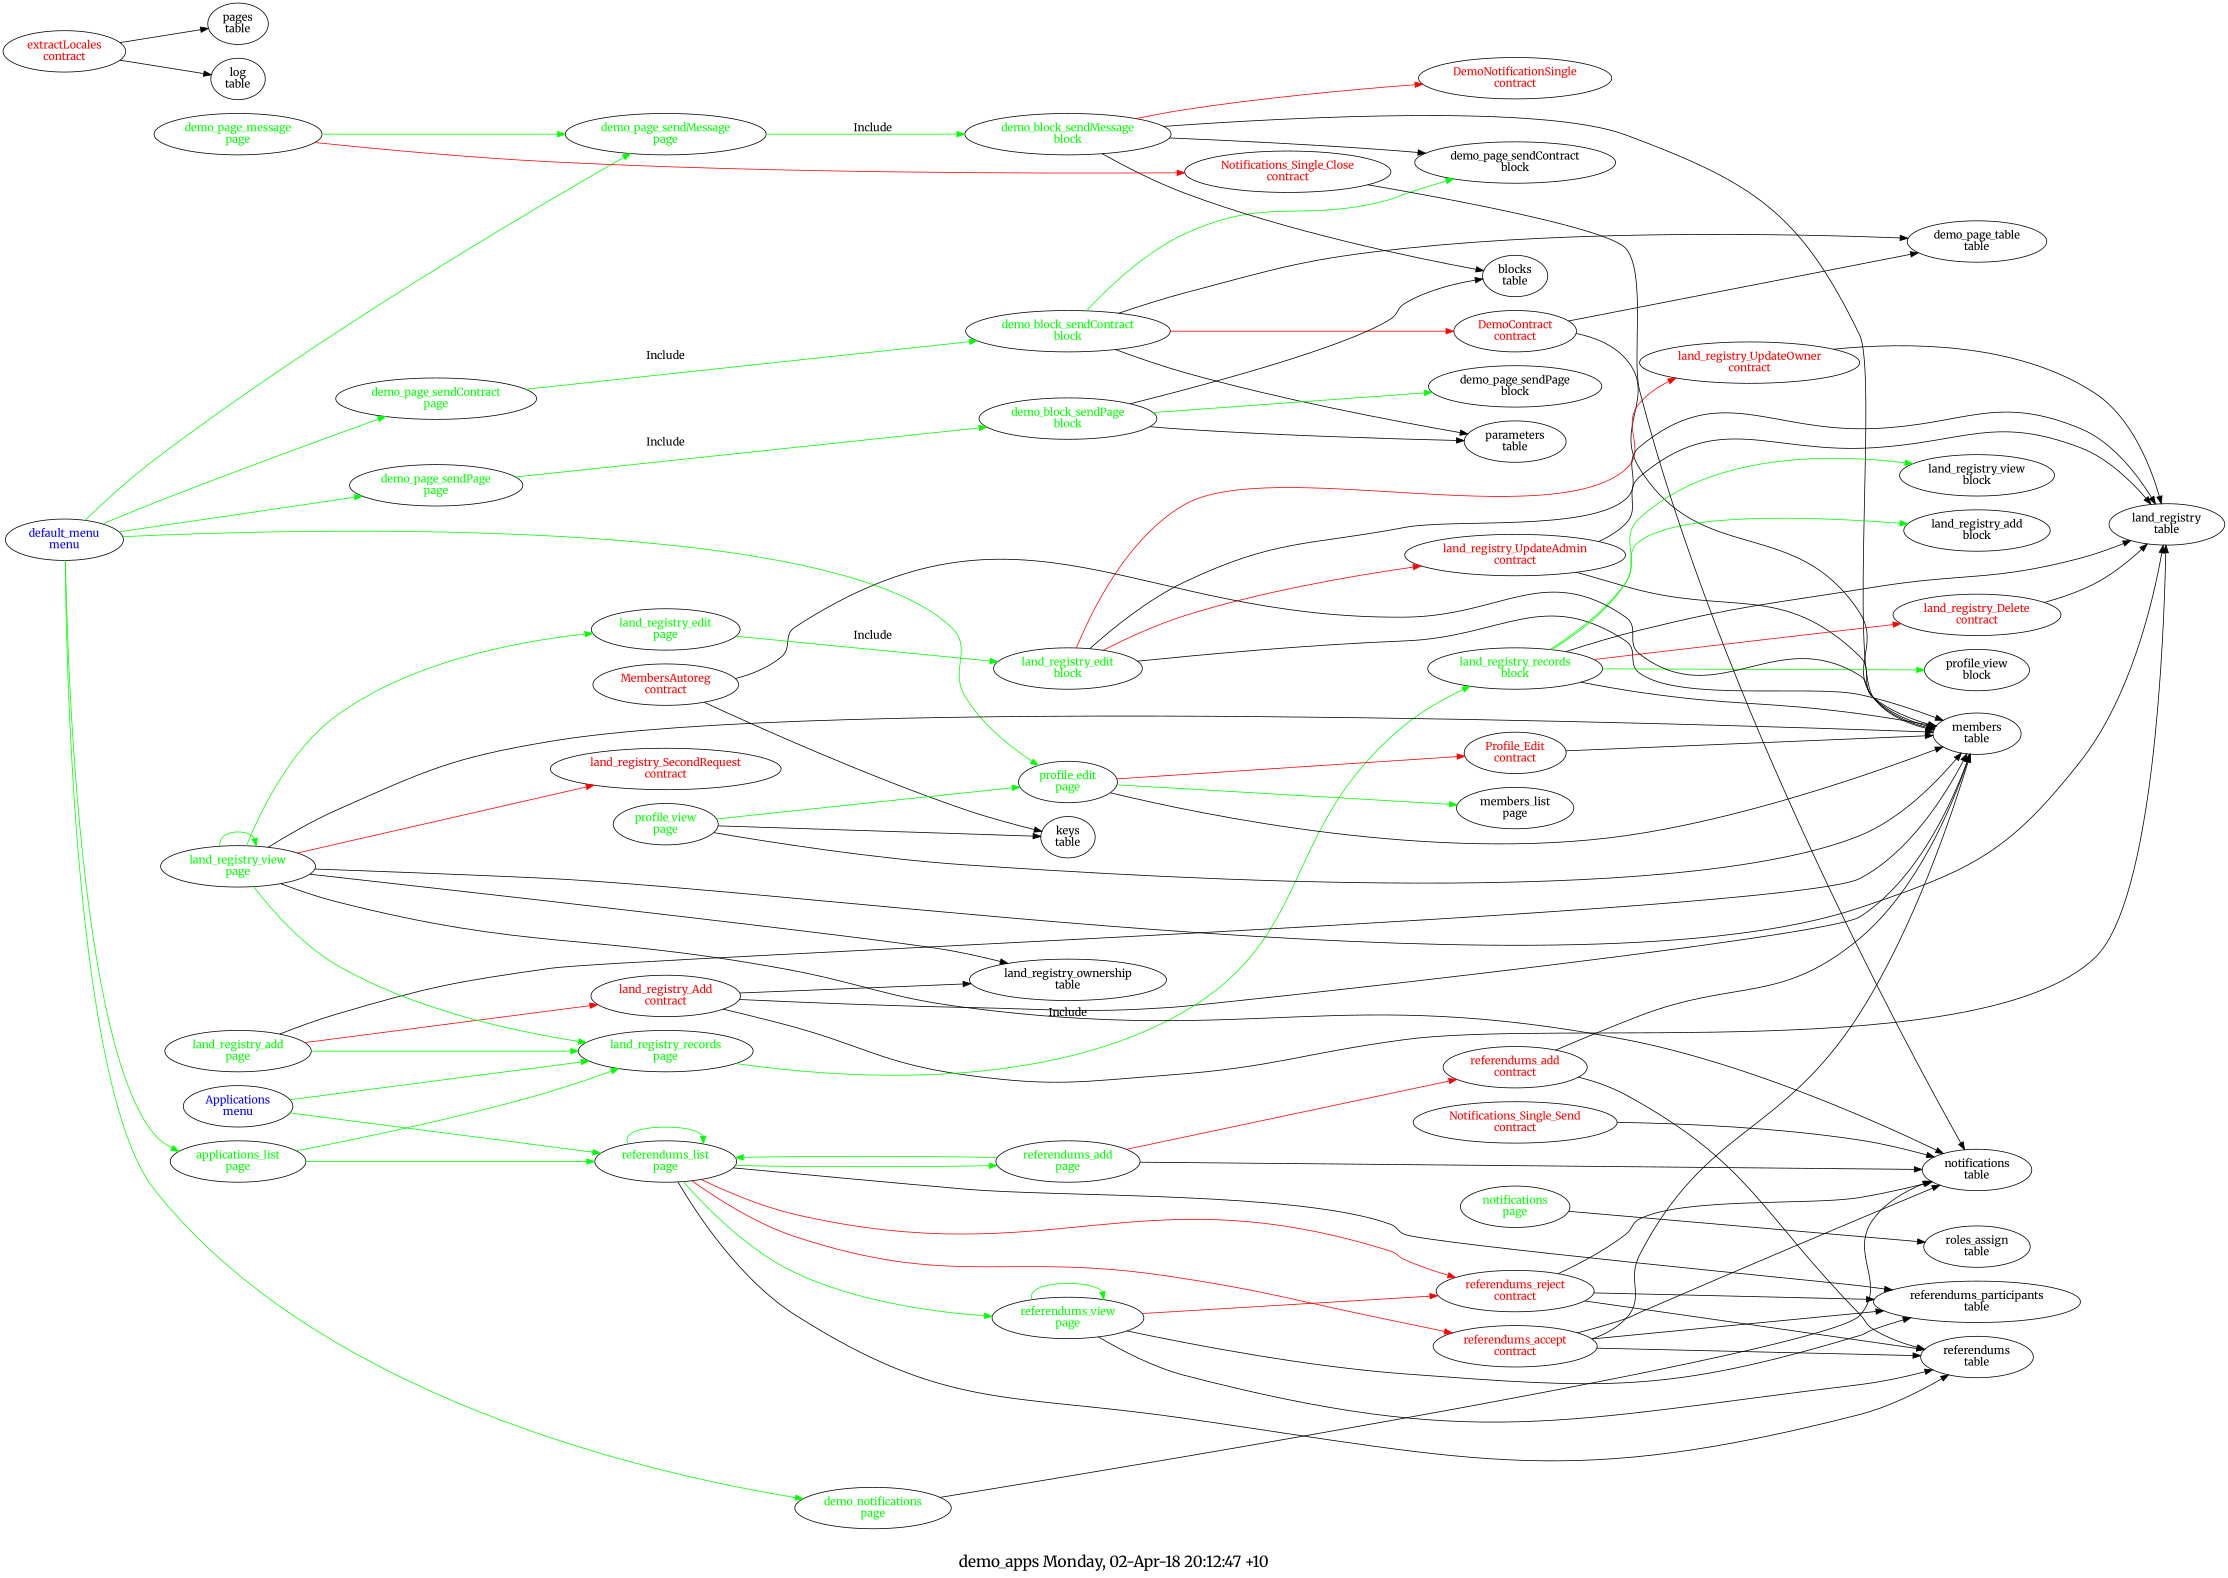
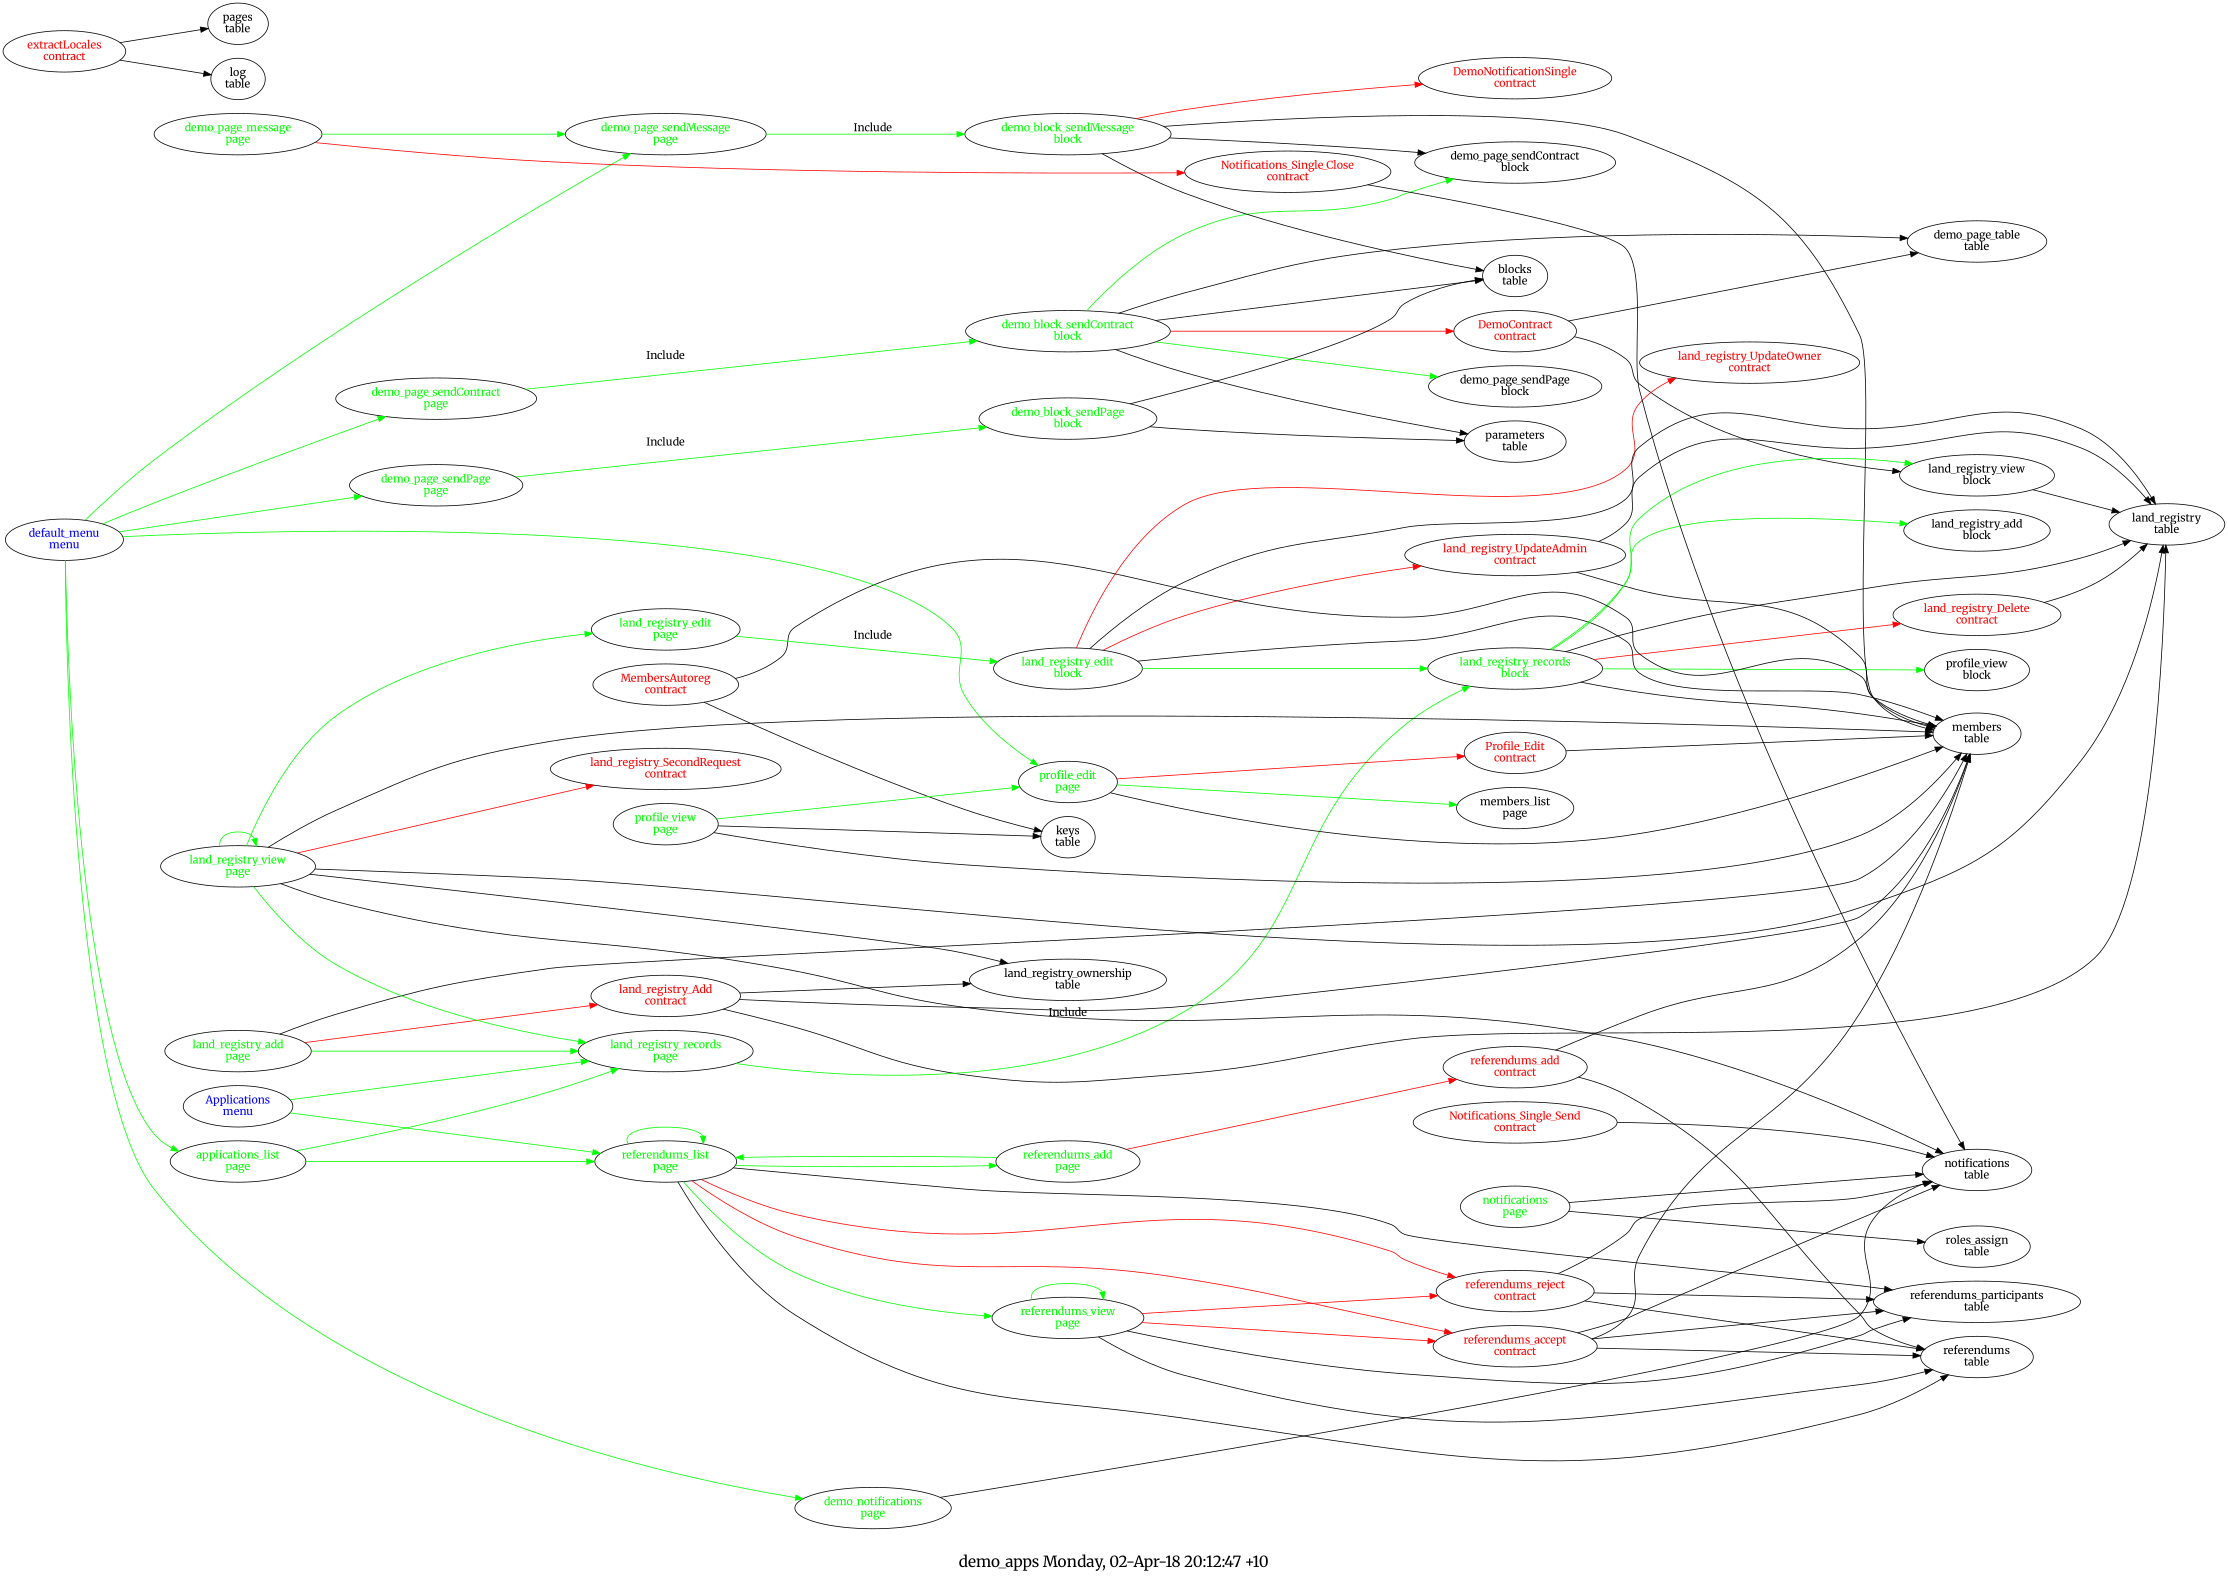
none -> (1315, 301)
(2029, 363) -> (2072, 500)
(1282, 403) -> (1279, 357)
(1739, 538) -> (1720, 430)
none -> (1281, 669)
(1527, 1166) -> (1742, 1189)
none -> (1285, 1332)
